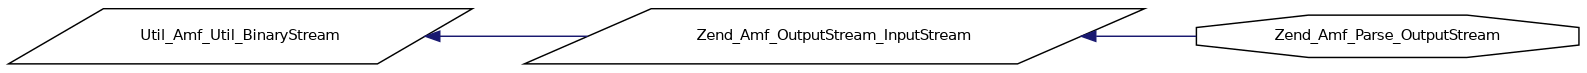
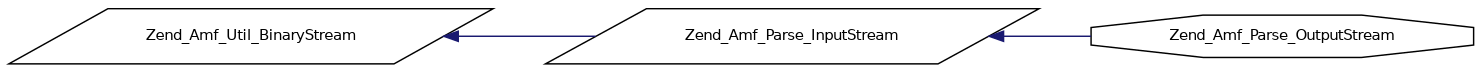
(240, 36) -> (251, 36)
(834, 36) -> (792, 36)
